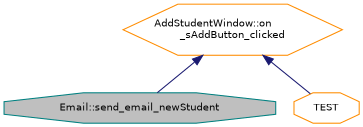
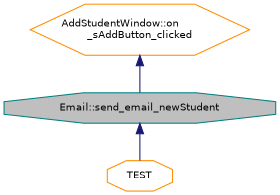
(291, 78) -> (140, 147)
